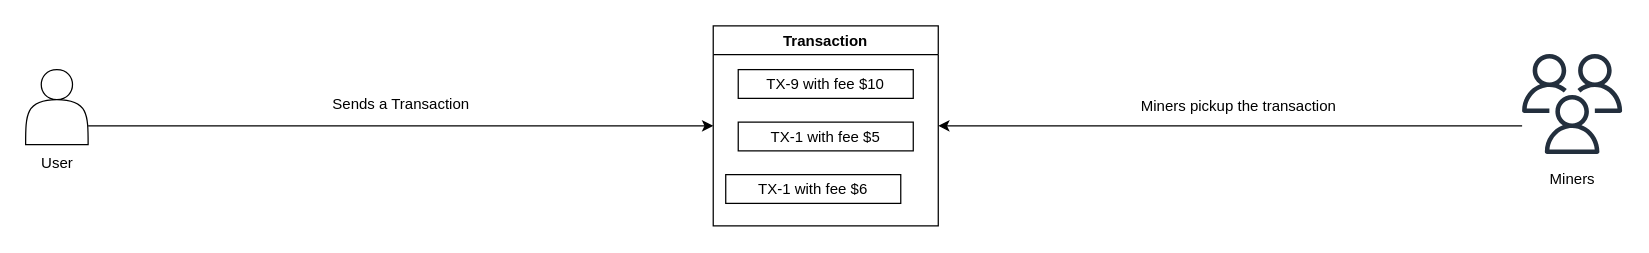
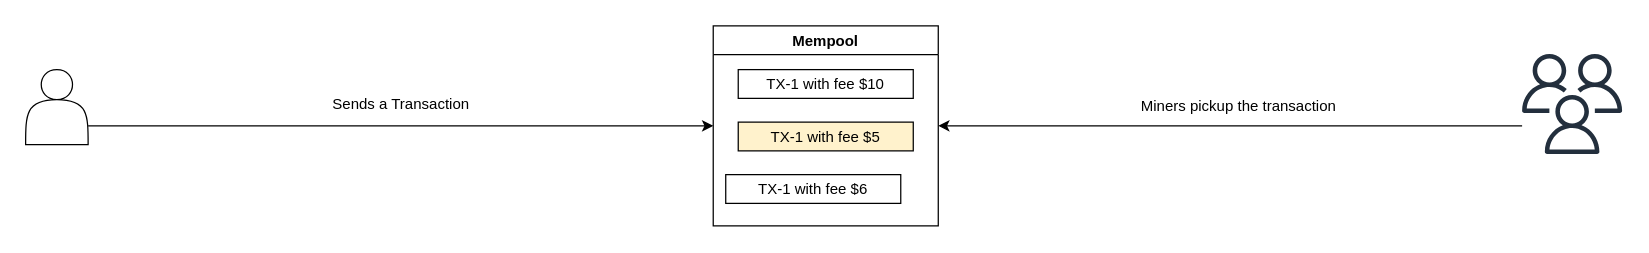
(825, 41) -> (825, 41)
(826, 84) -> (826, 84)
(826, 136) -> (826, 136)
(57, 163) -> none
(1572, 179) -> none
